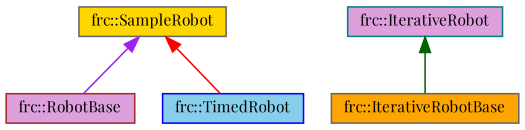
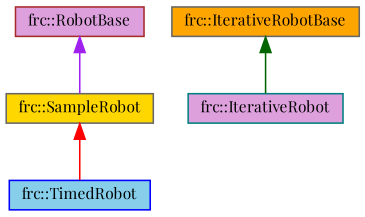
(106, 71) -> (80, 73)
(425, 73) -> (266, 73)
